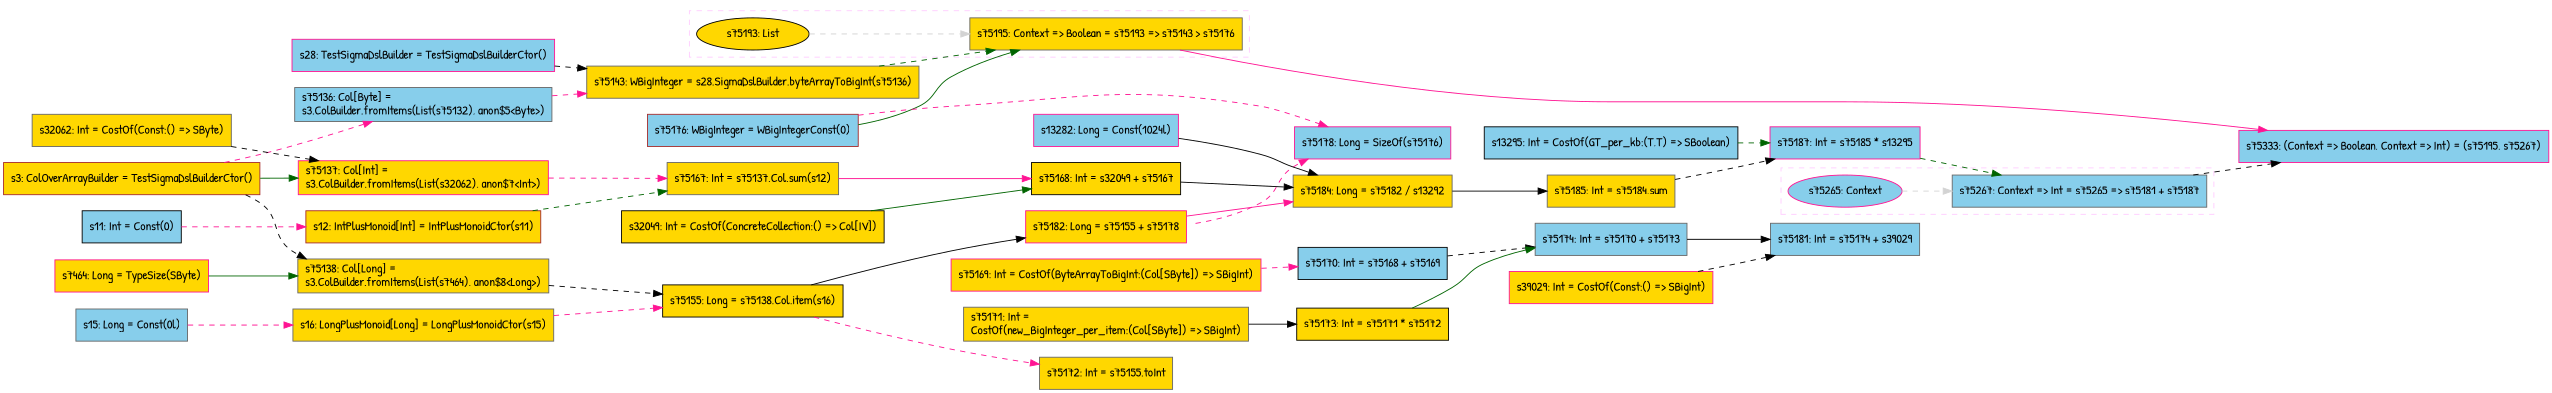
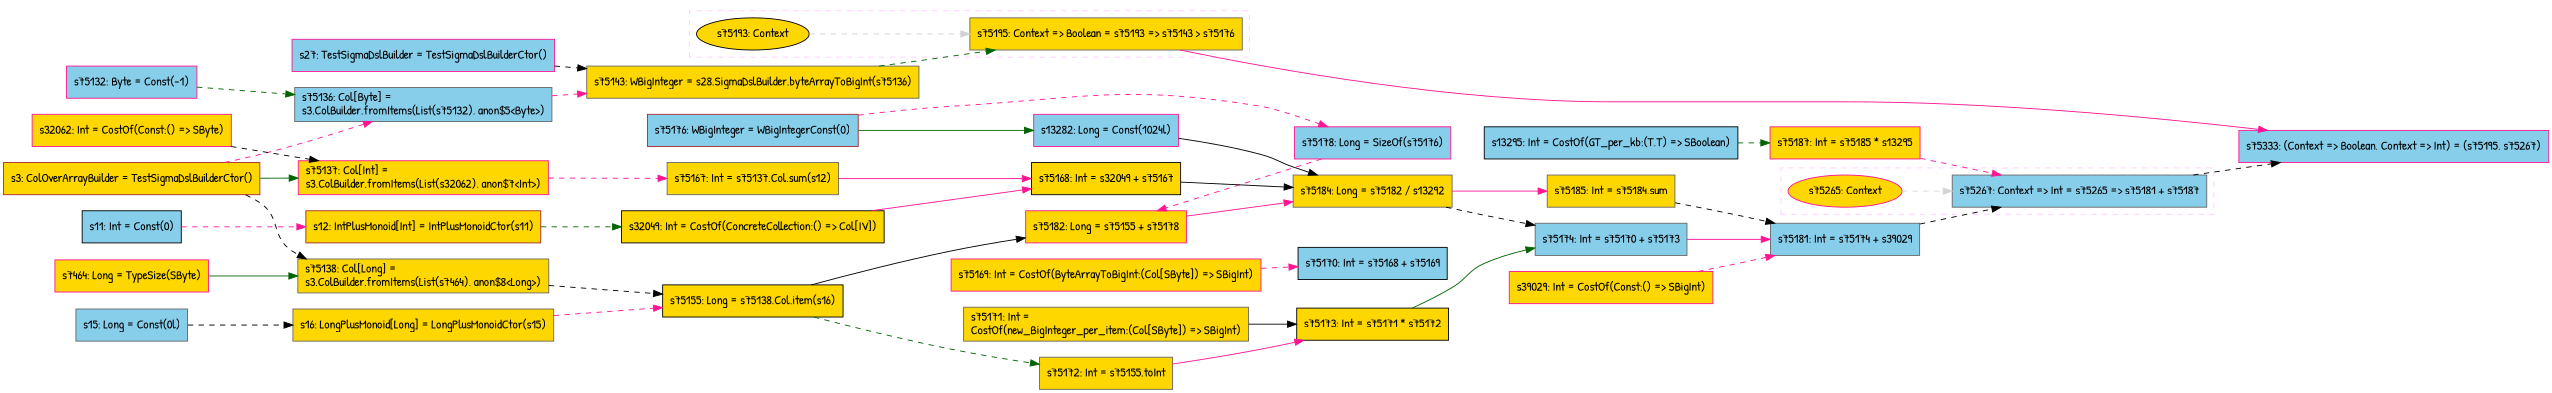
(753, 34) -> (753, 34)
(423, 55) -> (423, 55)
none -> (132, 82)
(936, 91) -> (941, 130)
(132, 130) -> (132, 130)
(1845, 143) -> (1845, 143)
(1940, 162) -> (1940, 162)
(1721, 171) -> (1721, 212)
(1495, 191) -> (1495, 191)
(1845, 191) -> (1845, 191)
(1266, 199) -> (1255, 180)
(947, 200) -> (947, 200)
(595, 201) -> (577, 227)
none -> (1940, 220)
(1724, 239) -> (1724, 239)
(1487, 252) -> (1486, 216)
(1732, 265) -> (1732, 265)
(236, 325) -> (236, 325)
(921, 343) -> (921, 343)
none -> (1234, 354)
